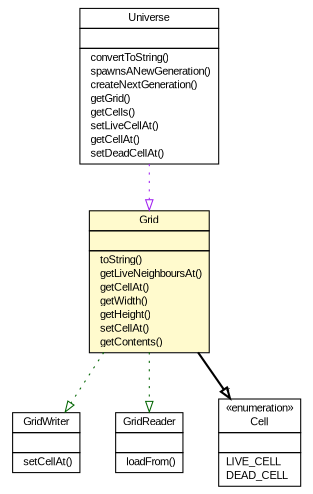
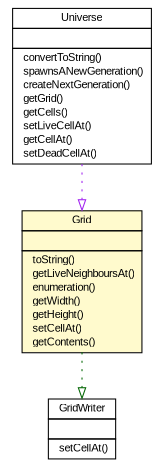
(123, 288) -> (63, 288)
(149, 442) -> none
(260, 442) -> none
